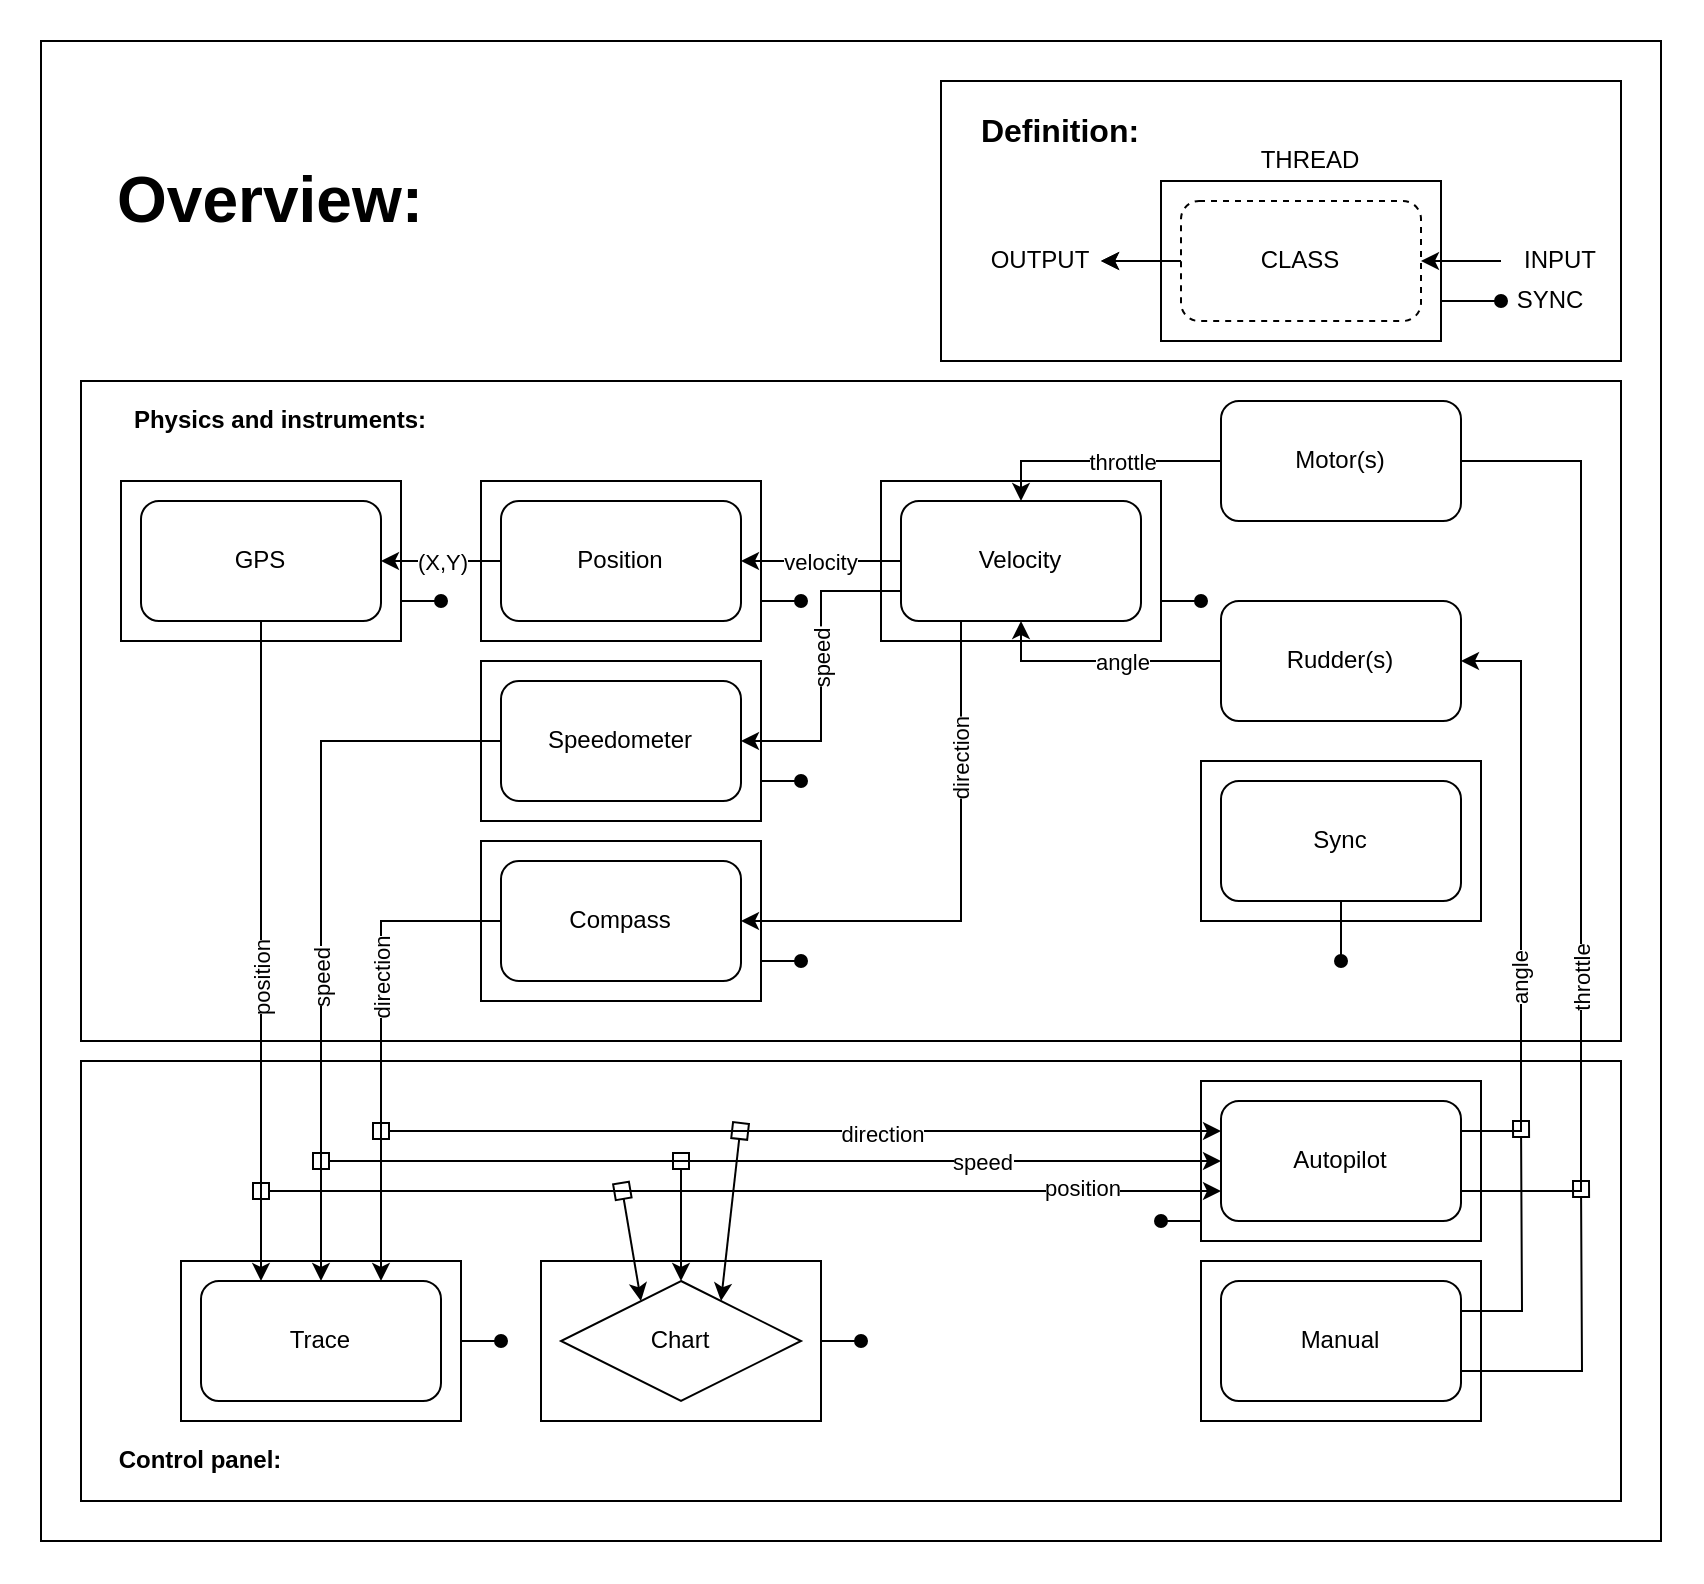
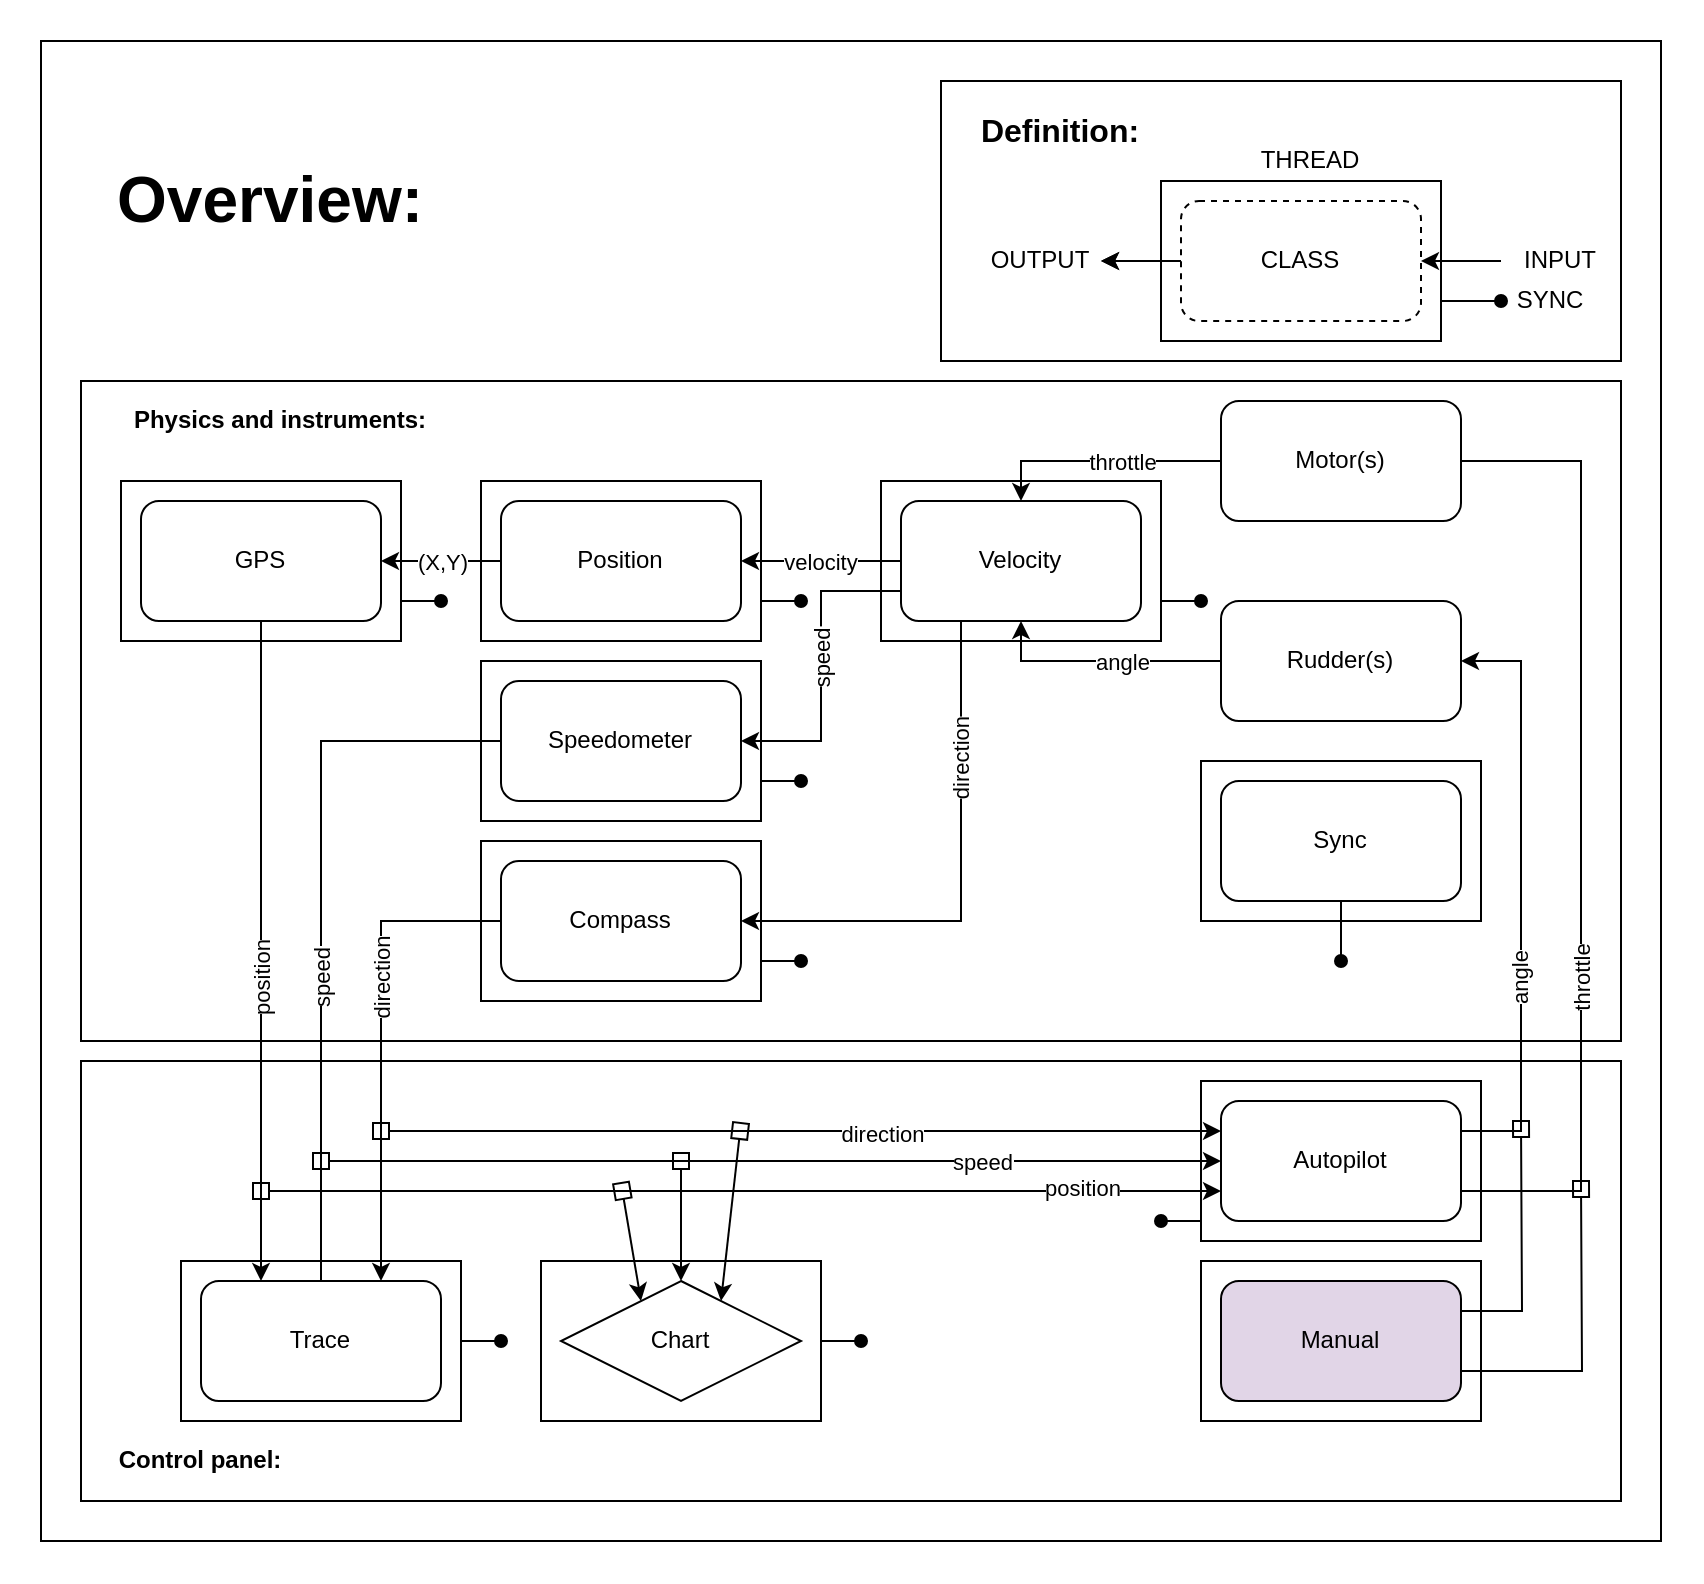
(321, 1266) -> (321, 1271)
(1341, 1341) -> (1341, 1341)
